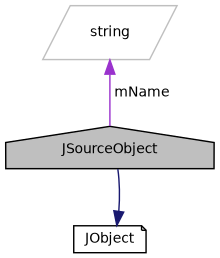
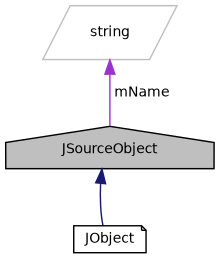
(119, 190) -> (101, 205)
